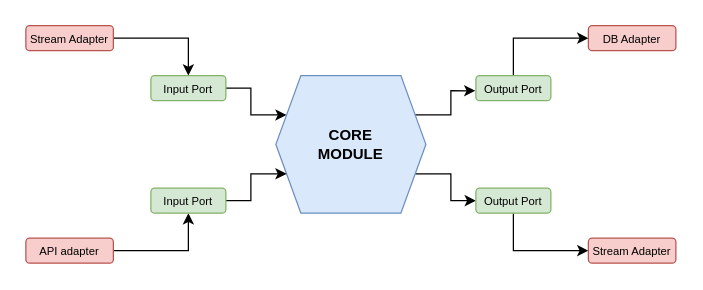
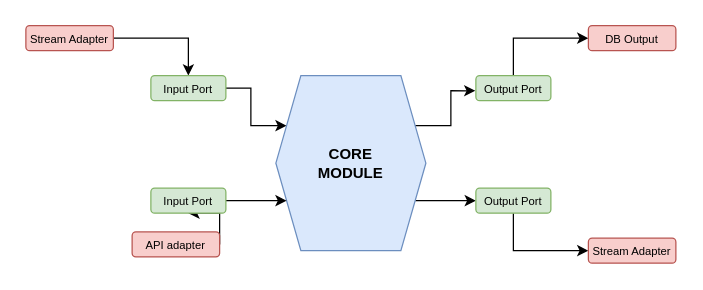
(632, 38) -> (632, 38)
(351, 144) -> (351, 163)
(69, 251) -> (176, 244)
